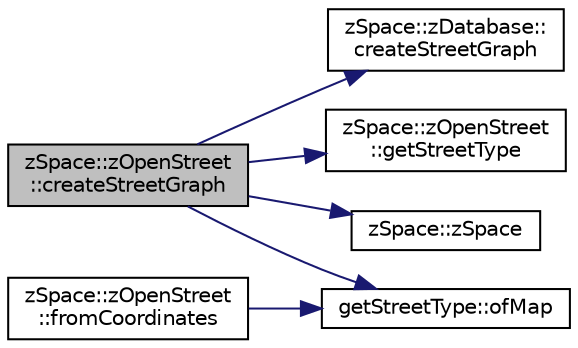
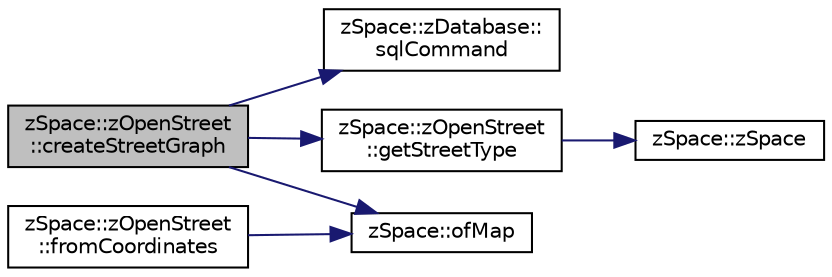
(446, 40) -> (442, 40)
(290, 203) -> (588, 140)
(446, 309) -> (442, 233)
